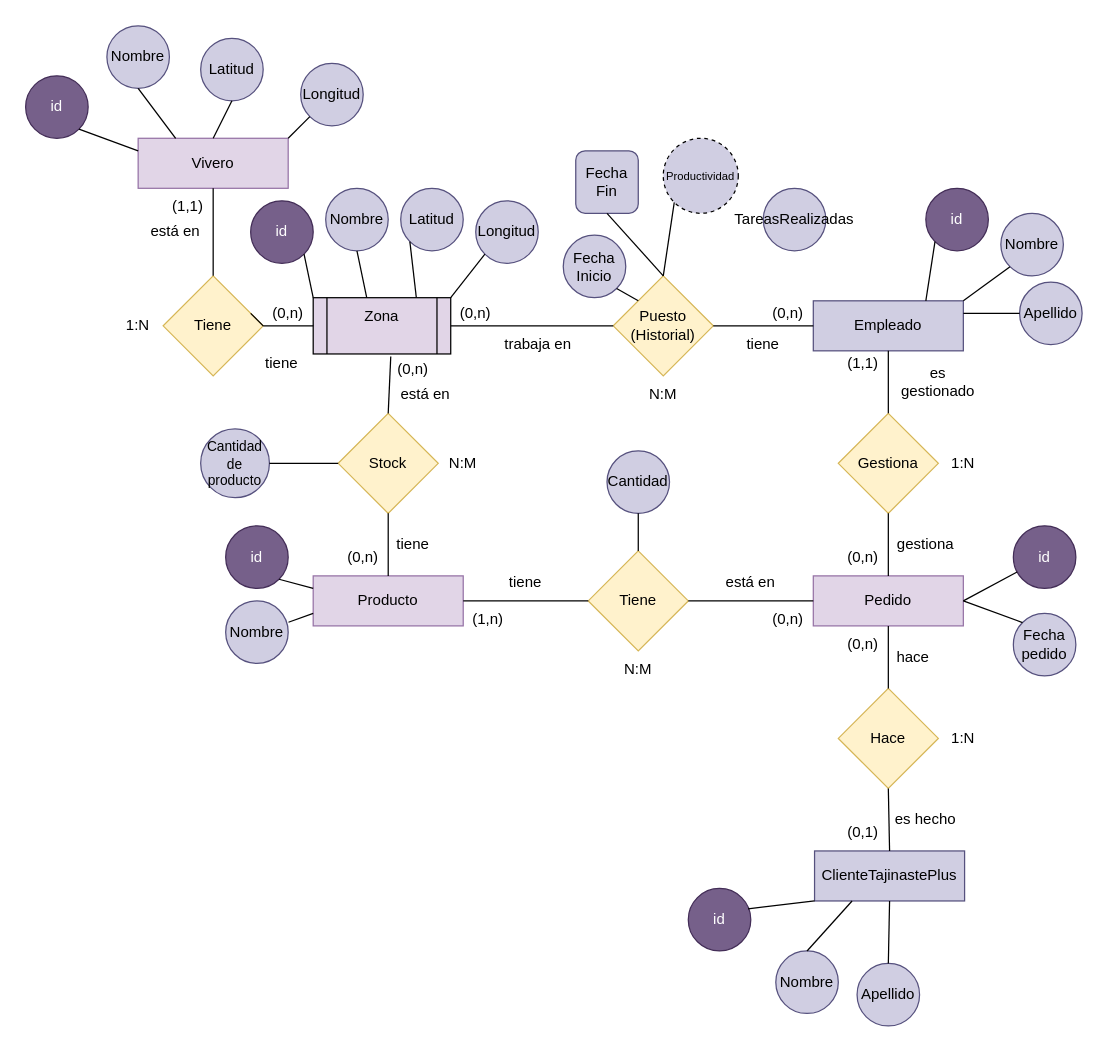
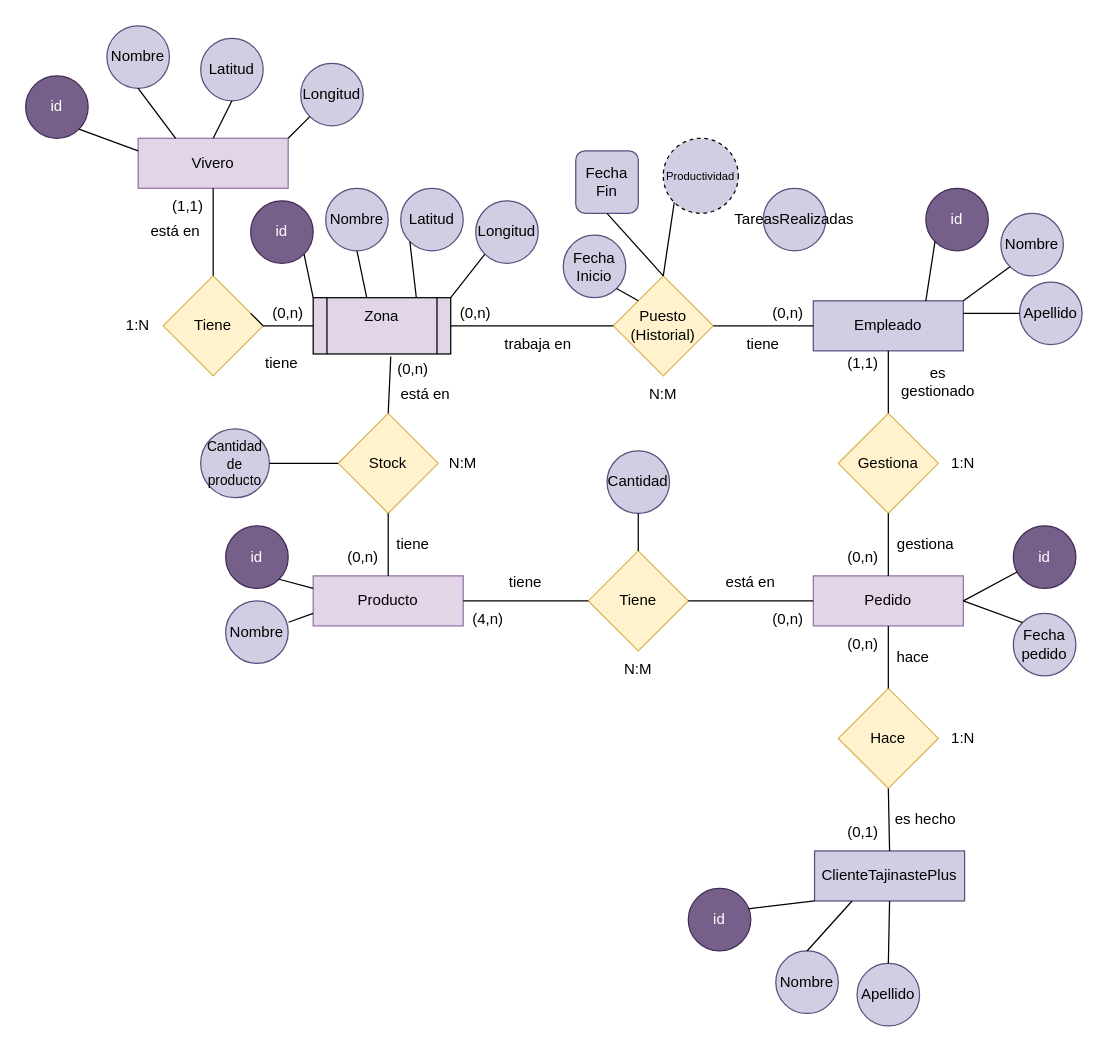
(488, 619) -> (488, 619)
